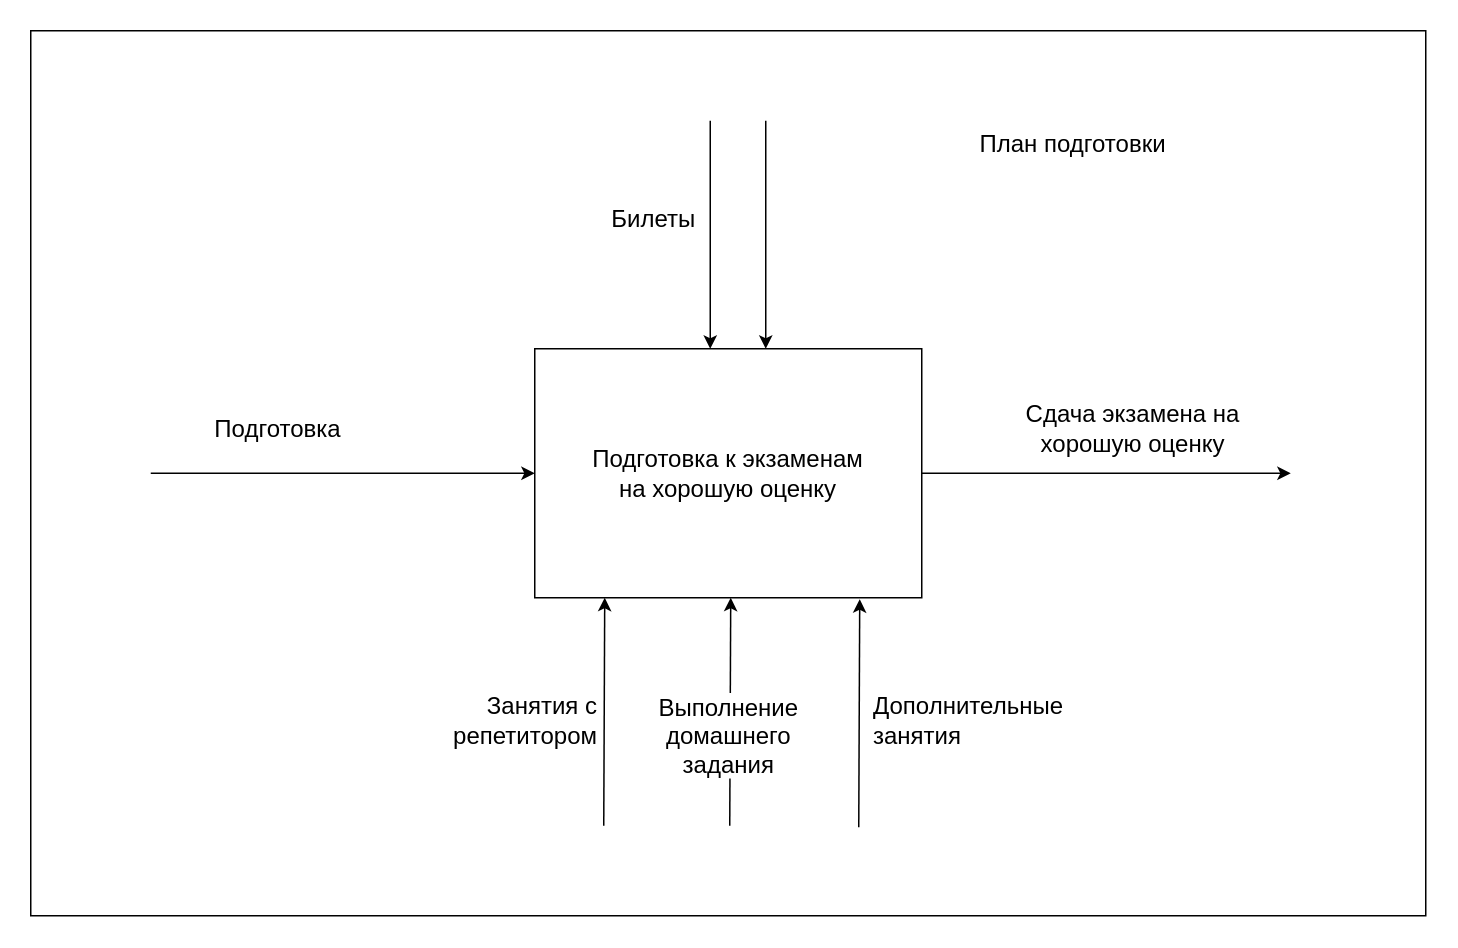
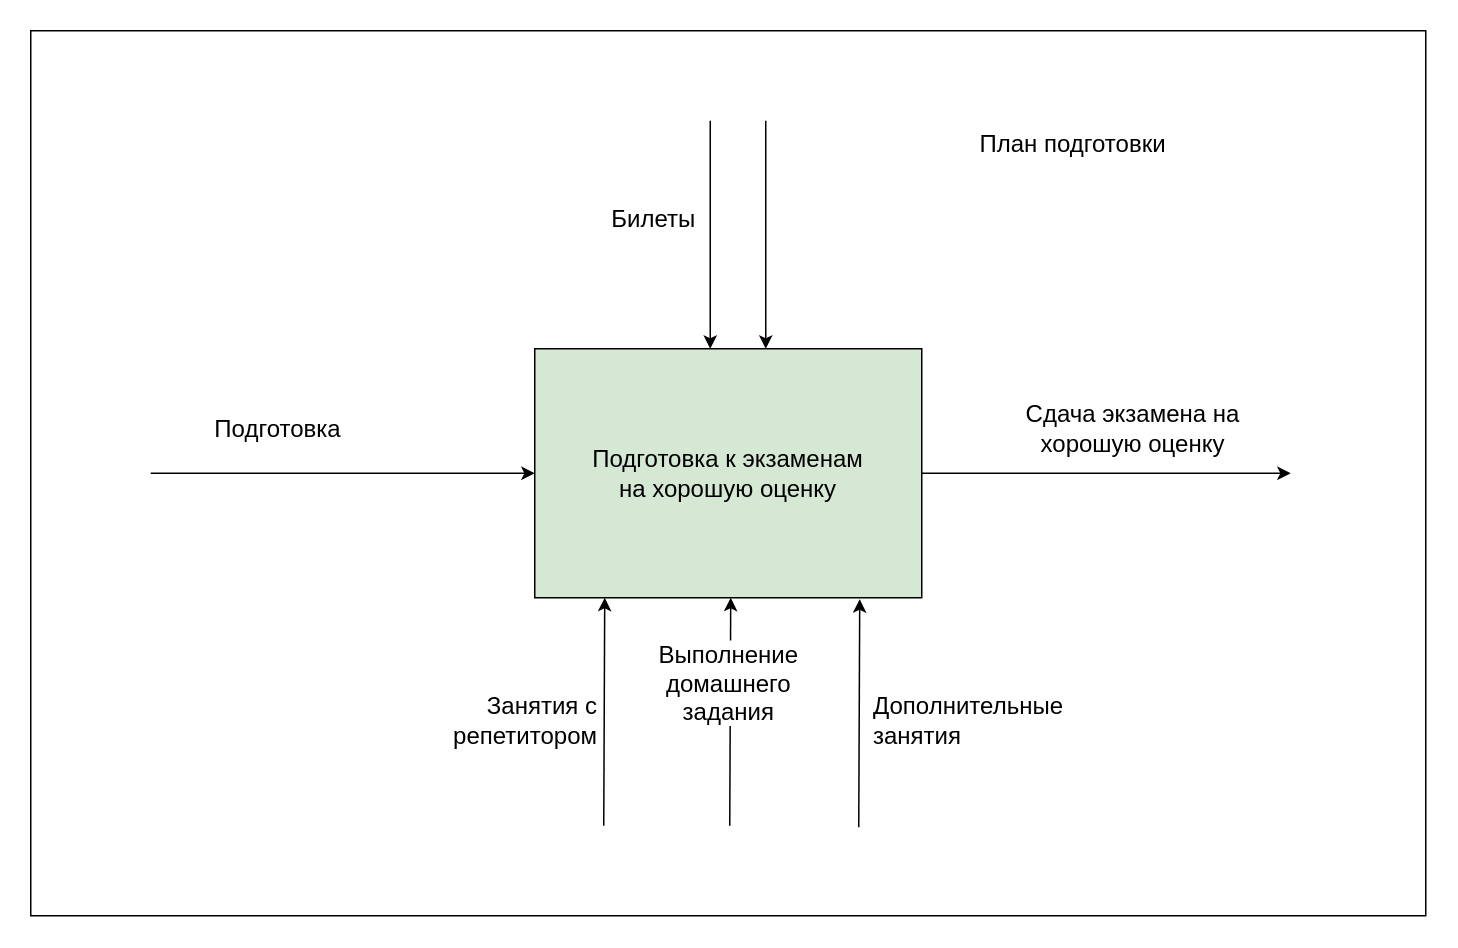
(728, 473) -> (728, 473)
(728, 736) -> (728, 683)
